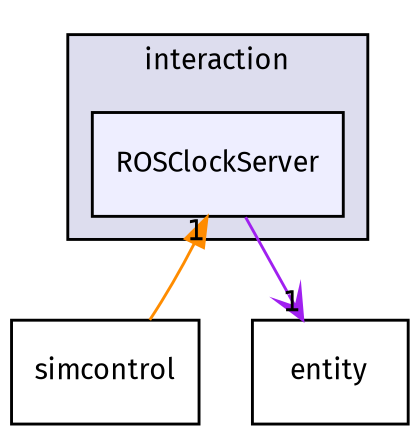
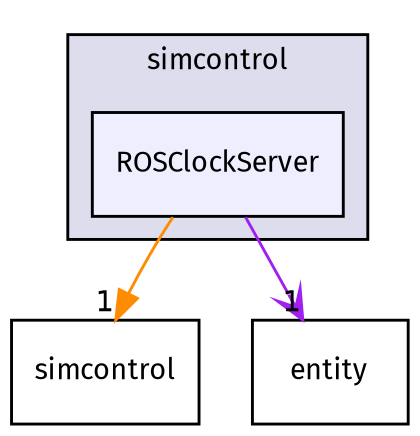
(218, 62) -> (218, 62)
(173, 282) -> (148, 259)
